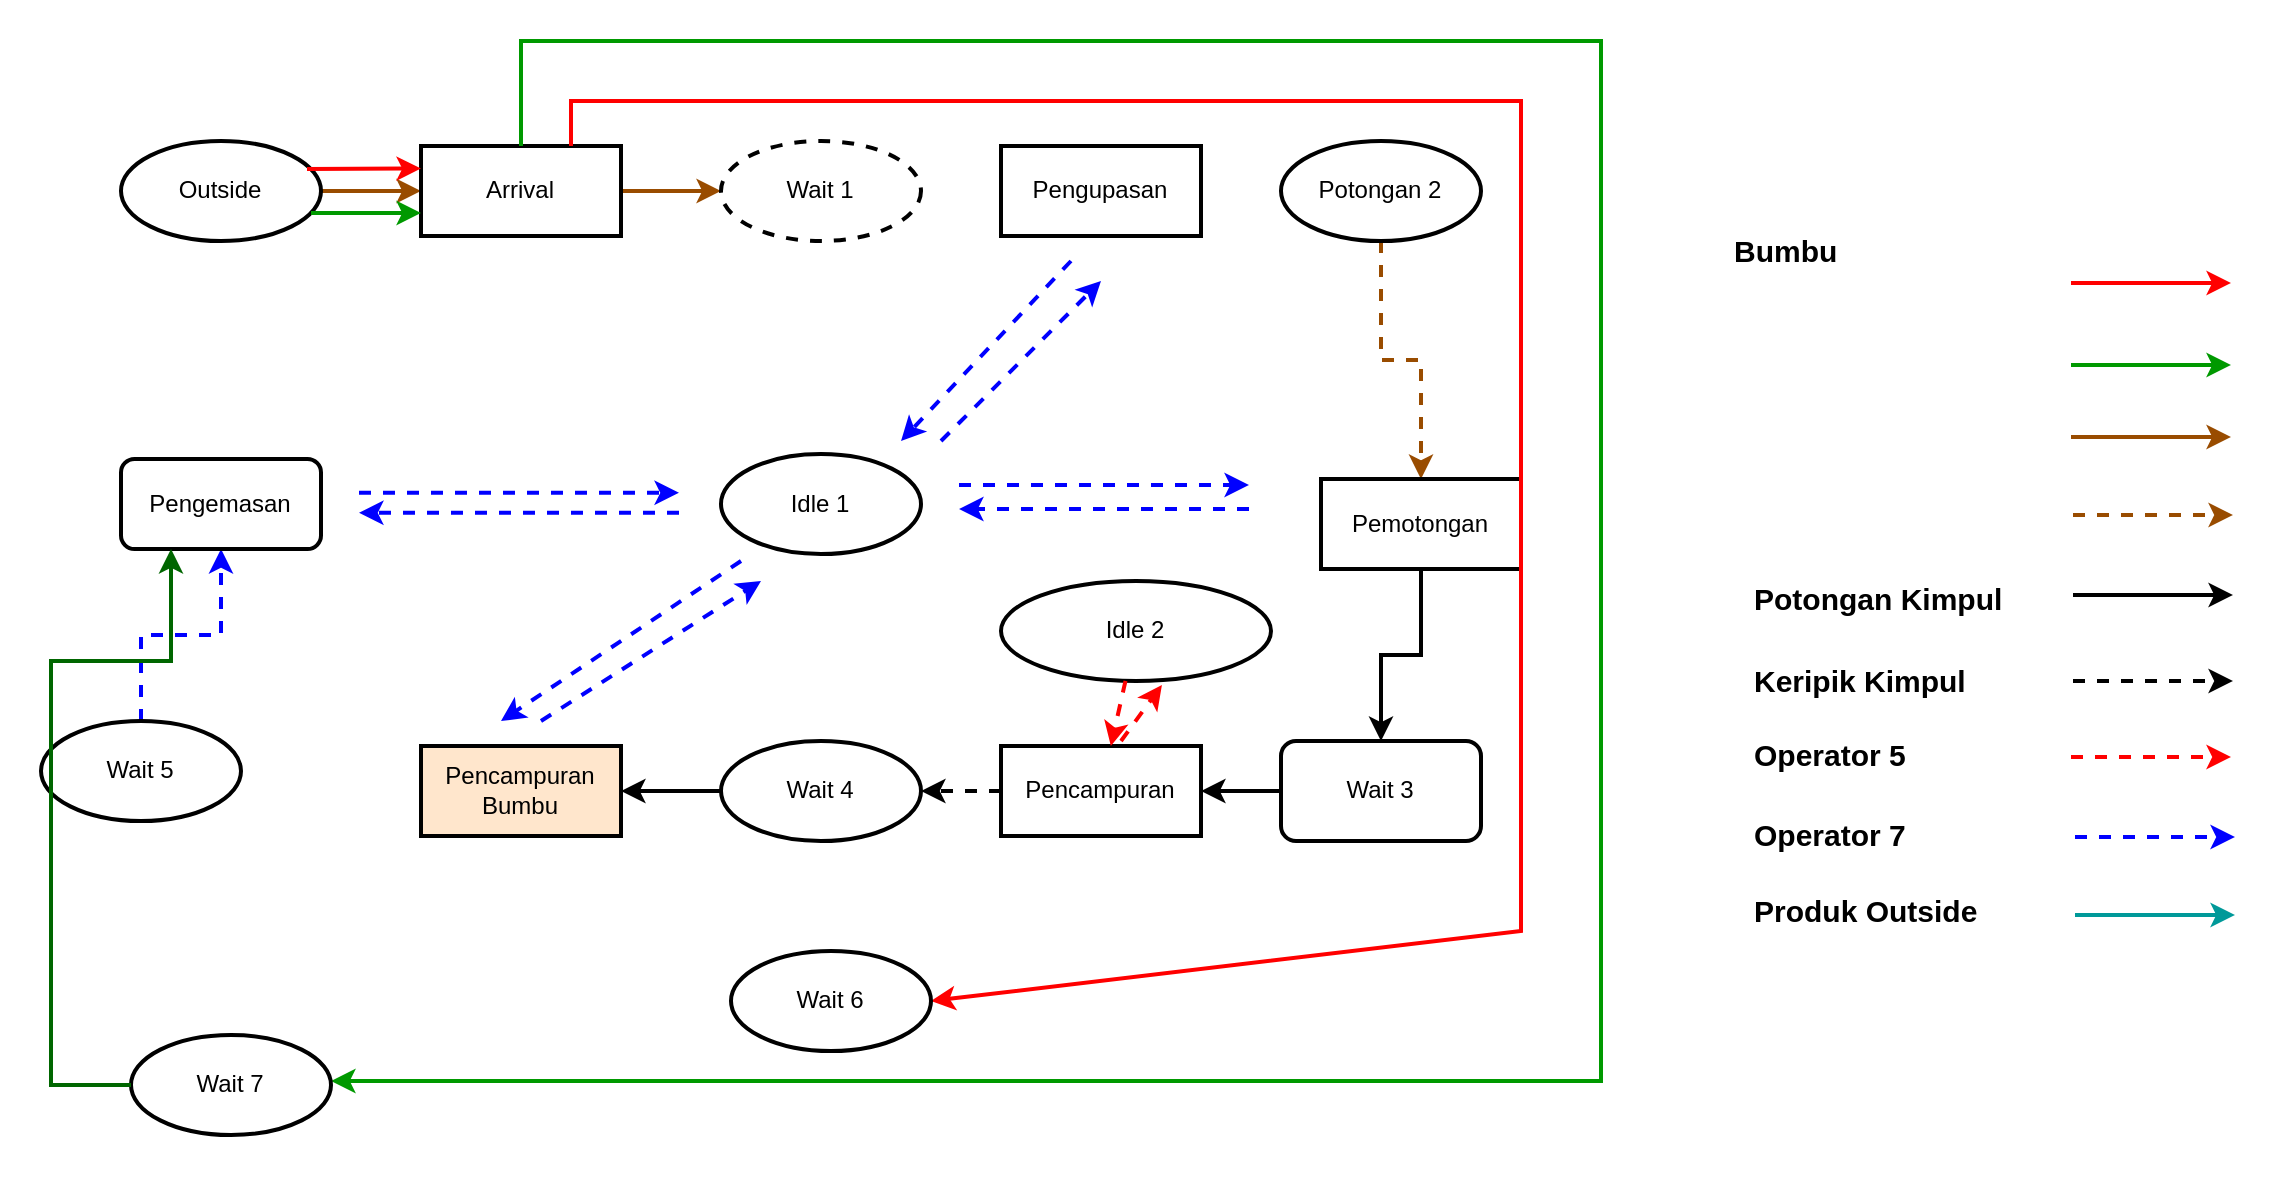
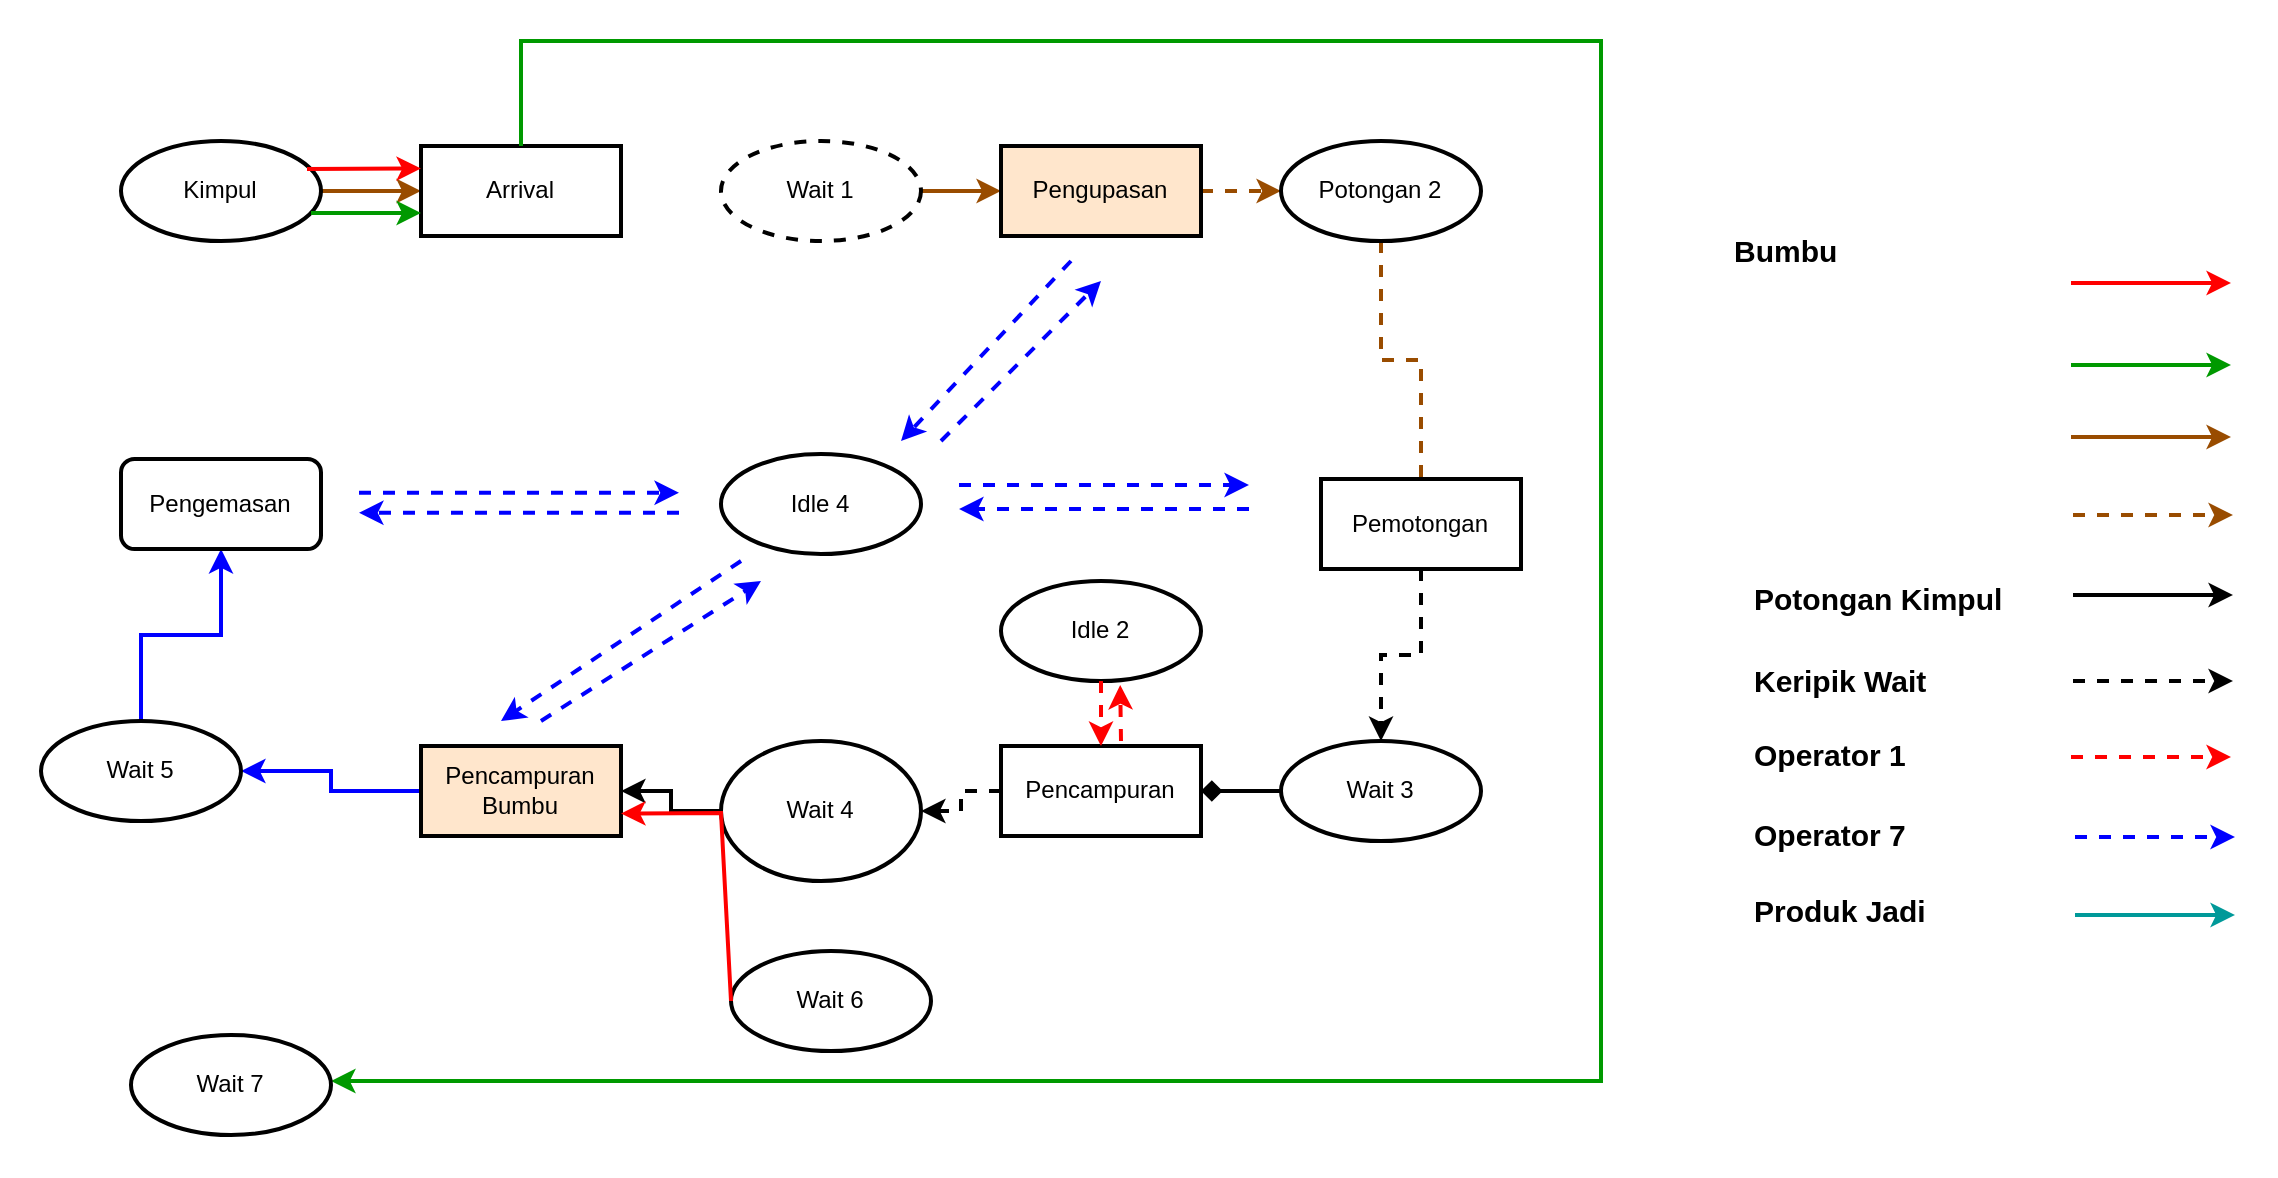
(221, 191) -> (221, 191)
(662, 191) -> none
none -> (952, 191)
(1101, 191) -> (1101, 191)
none -> (1255, 191)
(1521, 307) -> none
(1421, 460) -> (1421, 467)
(821, 505) -> (821, 505)
(1136, 631) -> (1101, 631)
(217, 635) -> (217, 635)
(1417, 655) -> (1417, 655)
(1833, 681) -> (1823, 681)
(1819, 755) -> (1819, 755)
none -> (331, 789)
(821, 791) -> (821, 811)
(1221, 791) -> (1221, 791)
(1381, 791) -> (1381, 791)
(51, 805) -> none
none -> (726, 908)
(1843, 911) -> (1823, 911)
